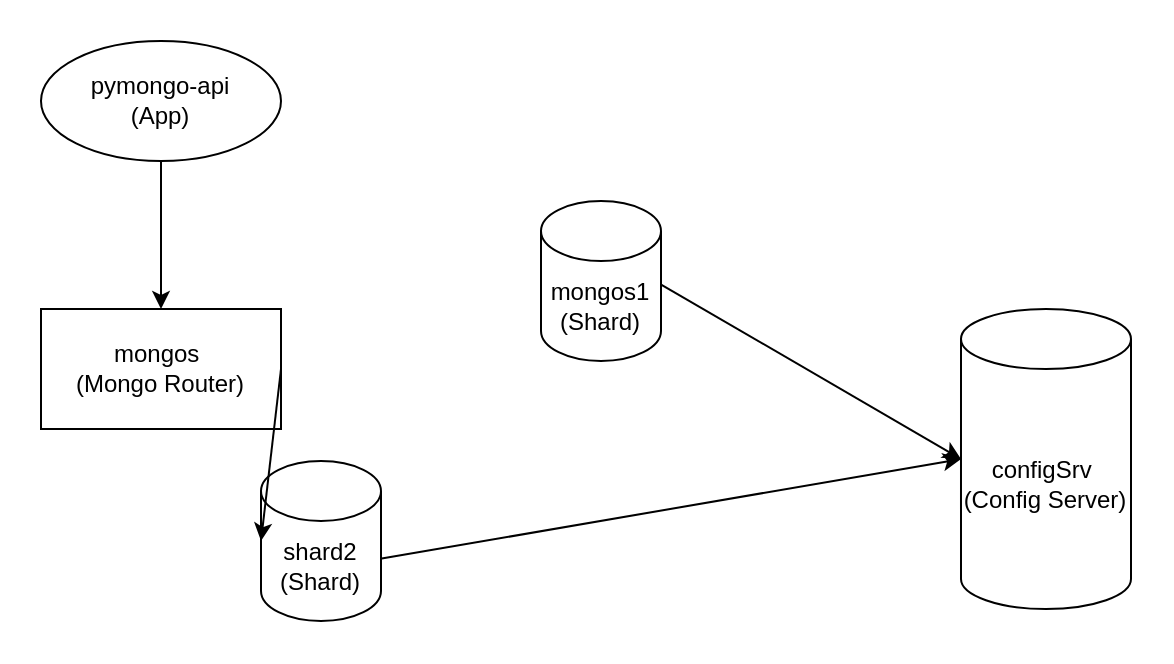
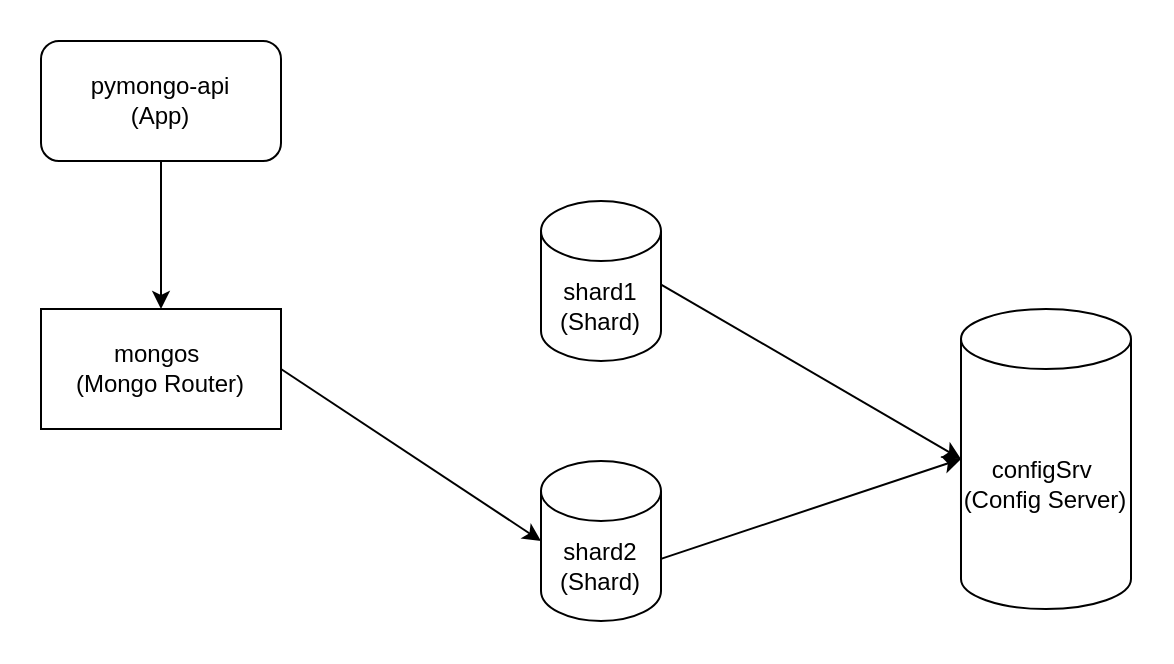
(161, 101) -> (161, 101)
(601, 307) -> (601, 307)
(321, 541) -> (601, 541)
